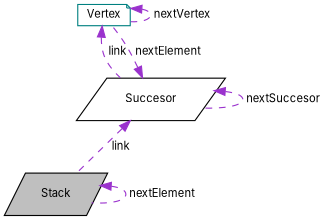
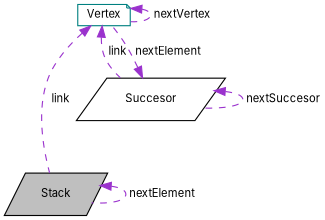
(99, 151) -> (43, 97)
